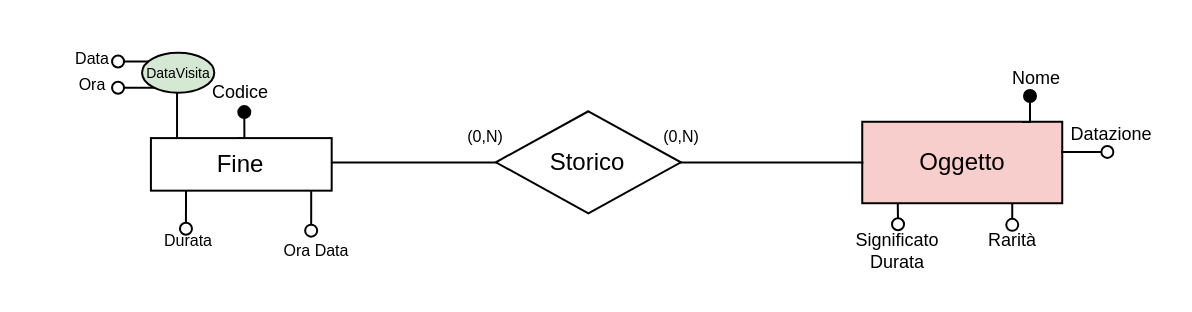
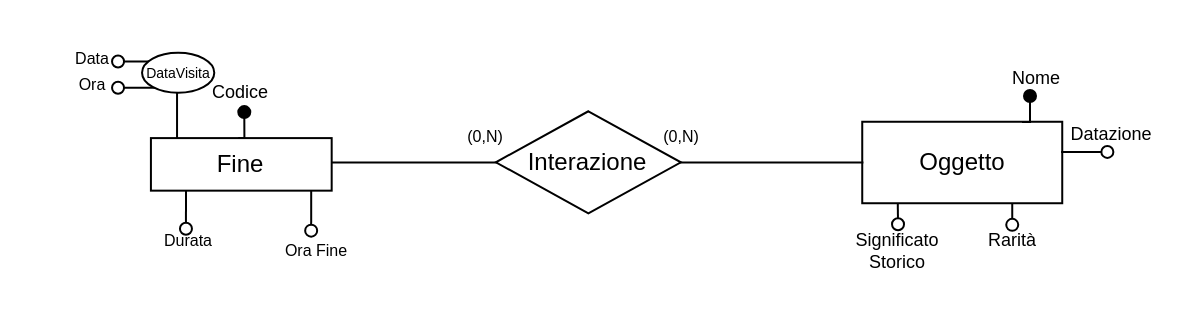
(178, 73) -> (178, 73)
(588, 163) -> (588, 163)
(962, 163) -> (962, 163)
(317, 249) -> (317, 249)
(898, 251) -> (898, 251)
